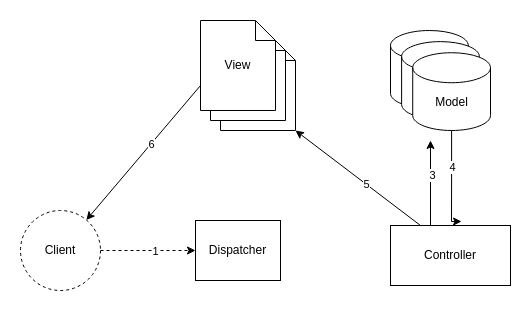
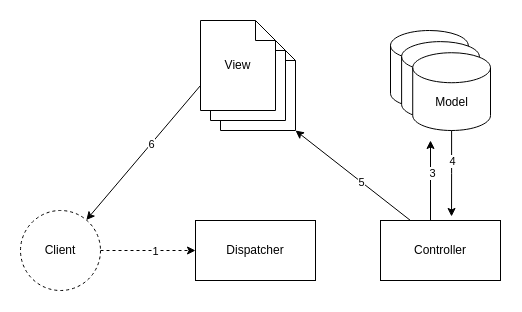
(238, 251) -> (256, 251)
(451, 256) -> (441, 251)
